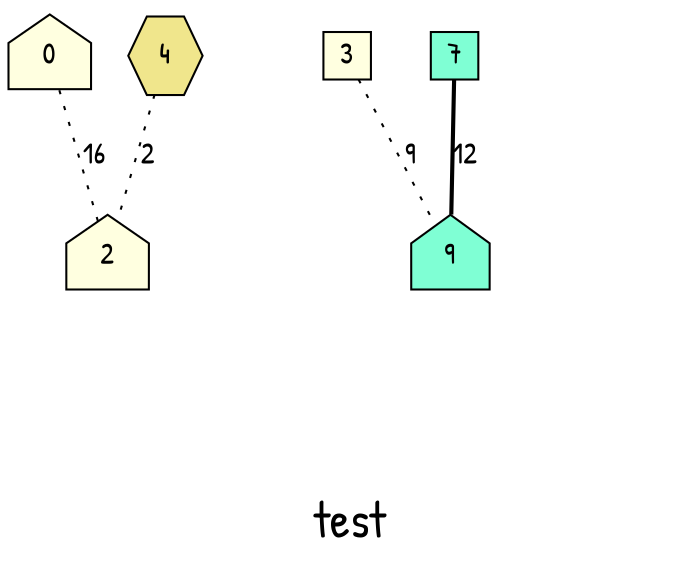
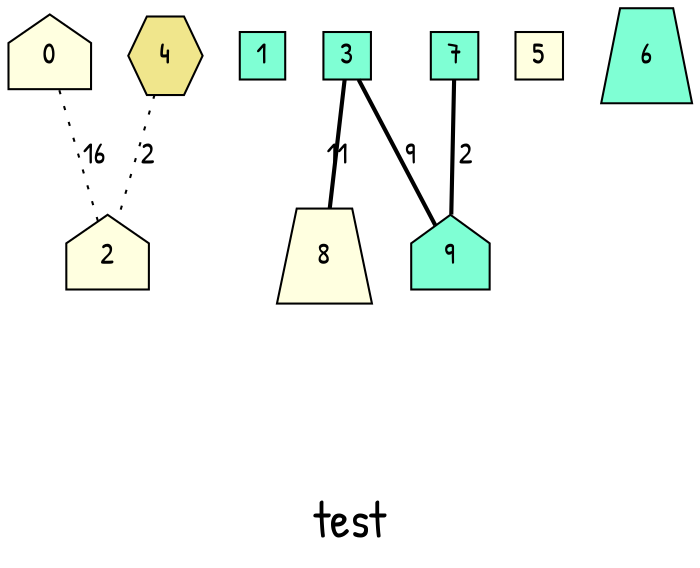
none -> (262, 56)
(347, 56) -> (347, 56)
none -> (539, 56)
none -> (647, 56)
(397, 152) -> (397, 152)
(466, 156) -> (466, 156)
none -> (324, 256)
